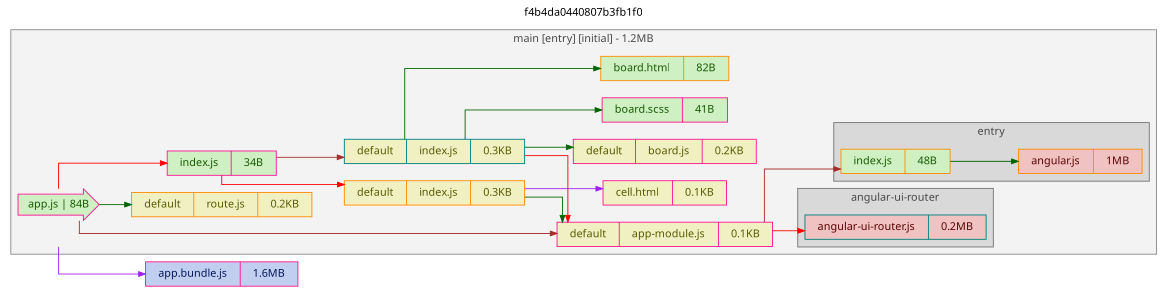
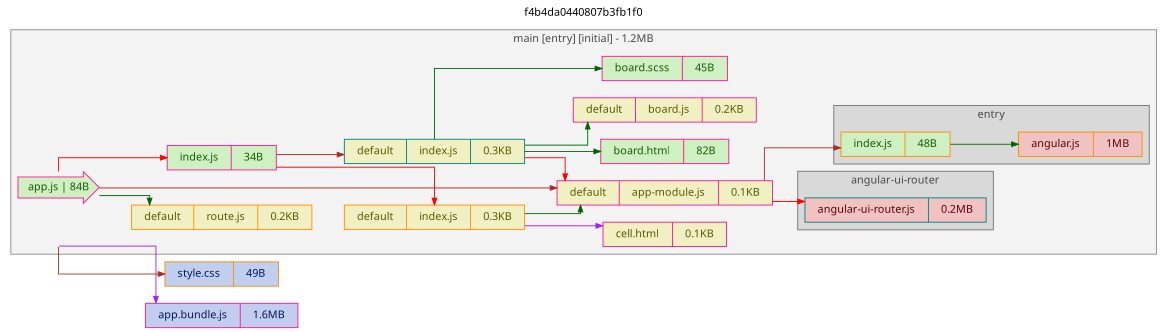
(665, 69) -> (665, 151)
(705, 110) -> (705, 68)
none -> (222, 274)
